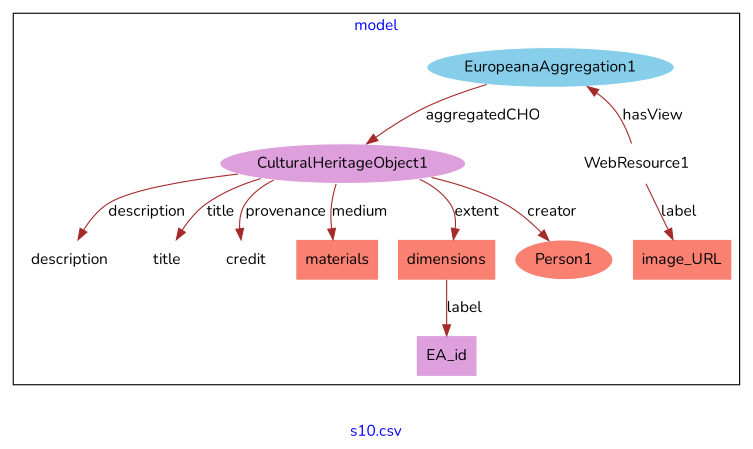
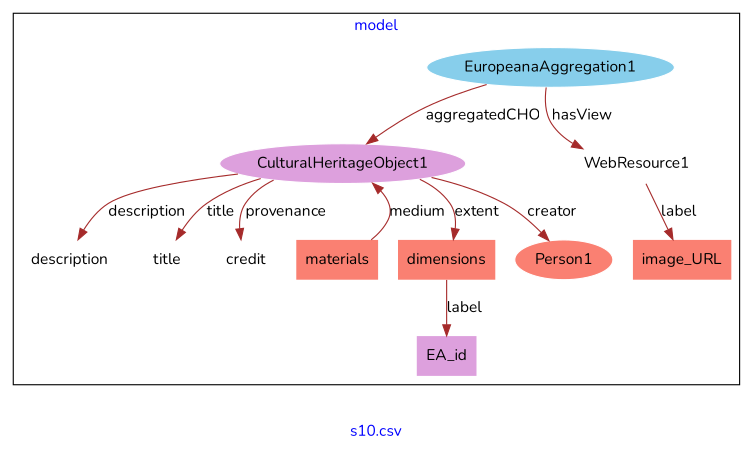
(618, 115) -> (550, 120)
(331, 206) -> (389, 217)
